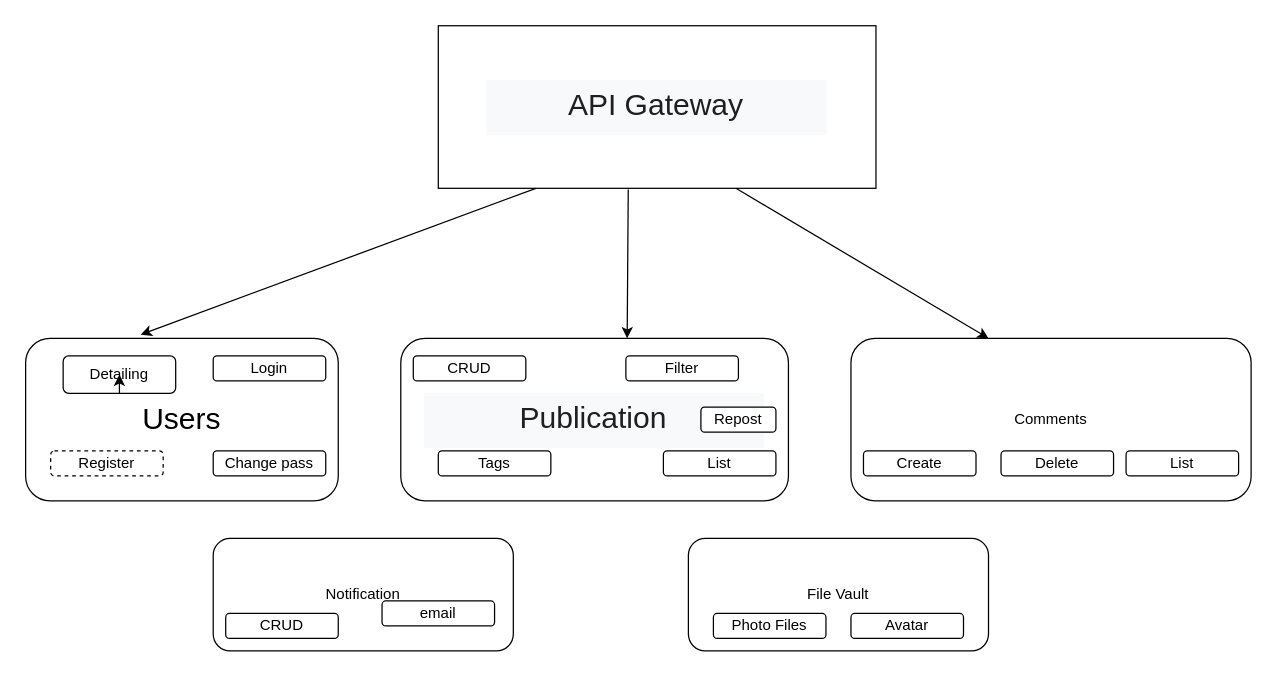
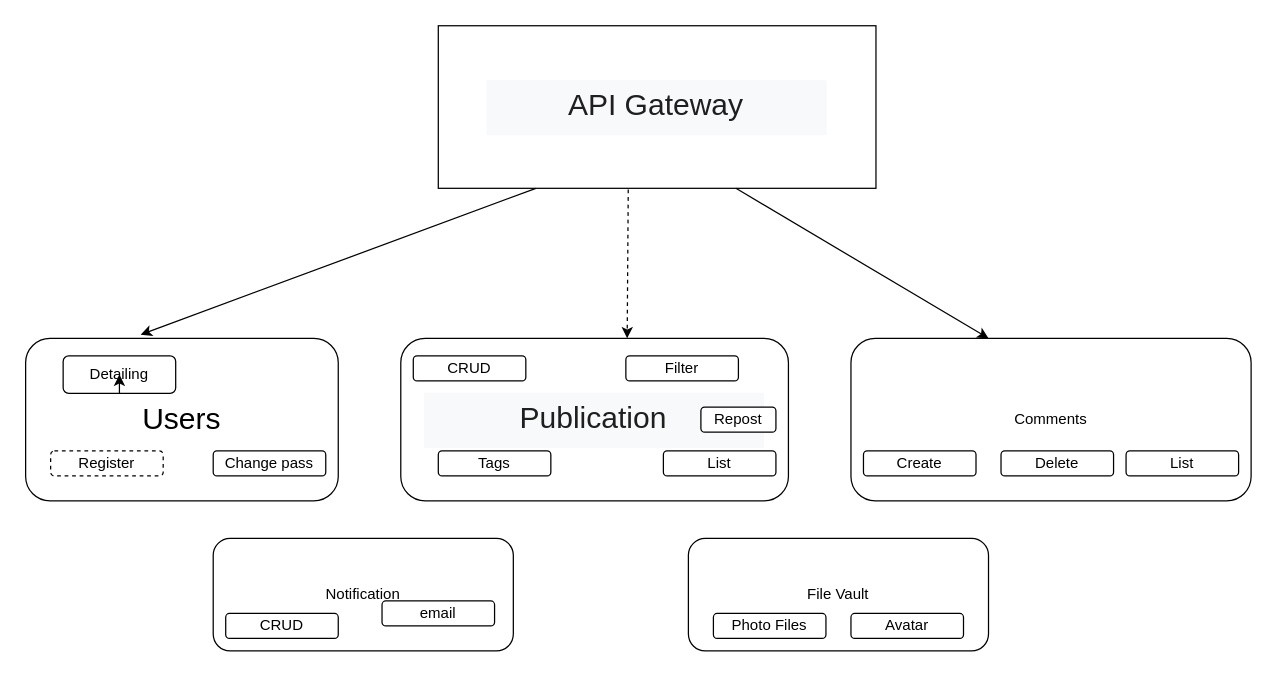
(628, 259) -> (628, 259)
(269, 368) -> none
